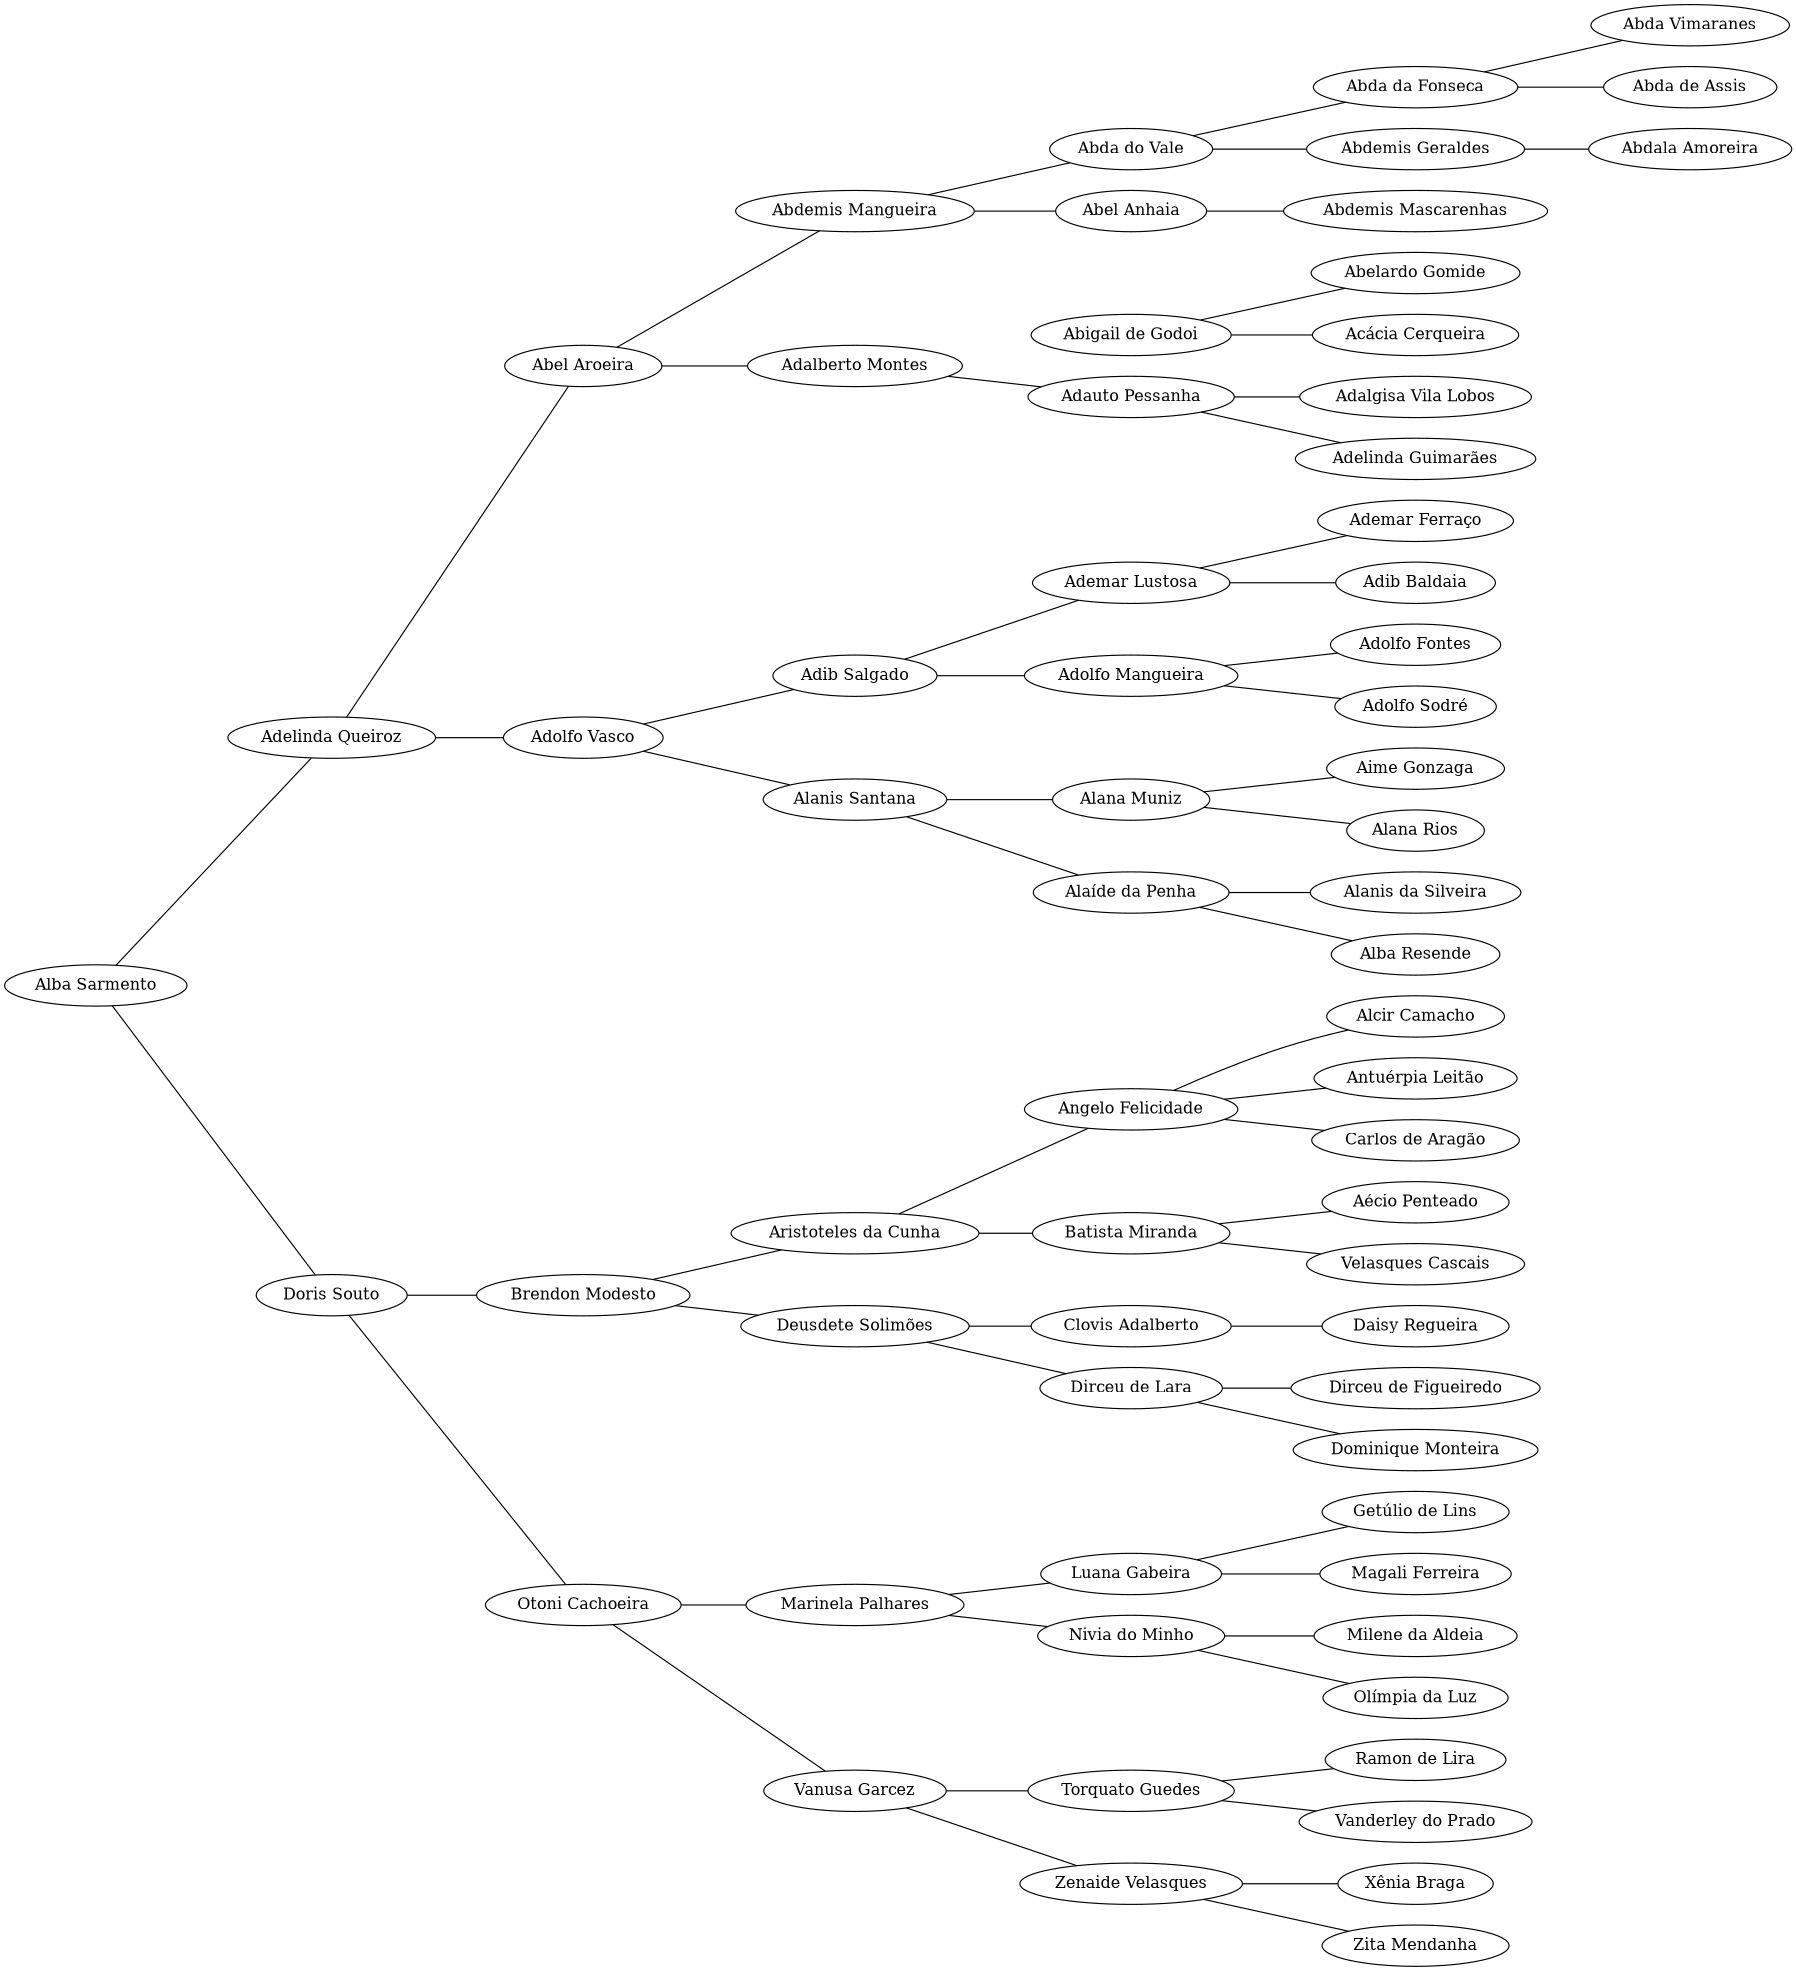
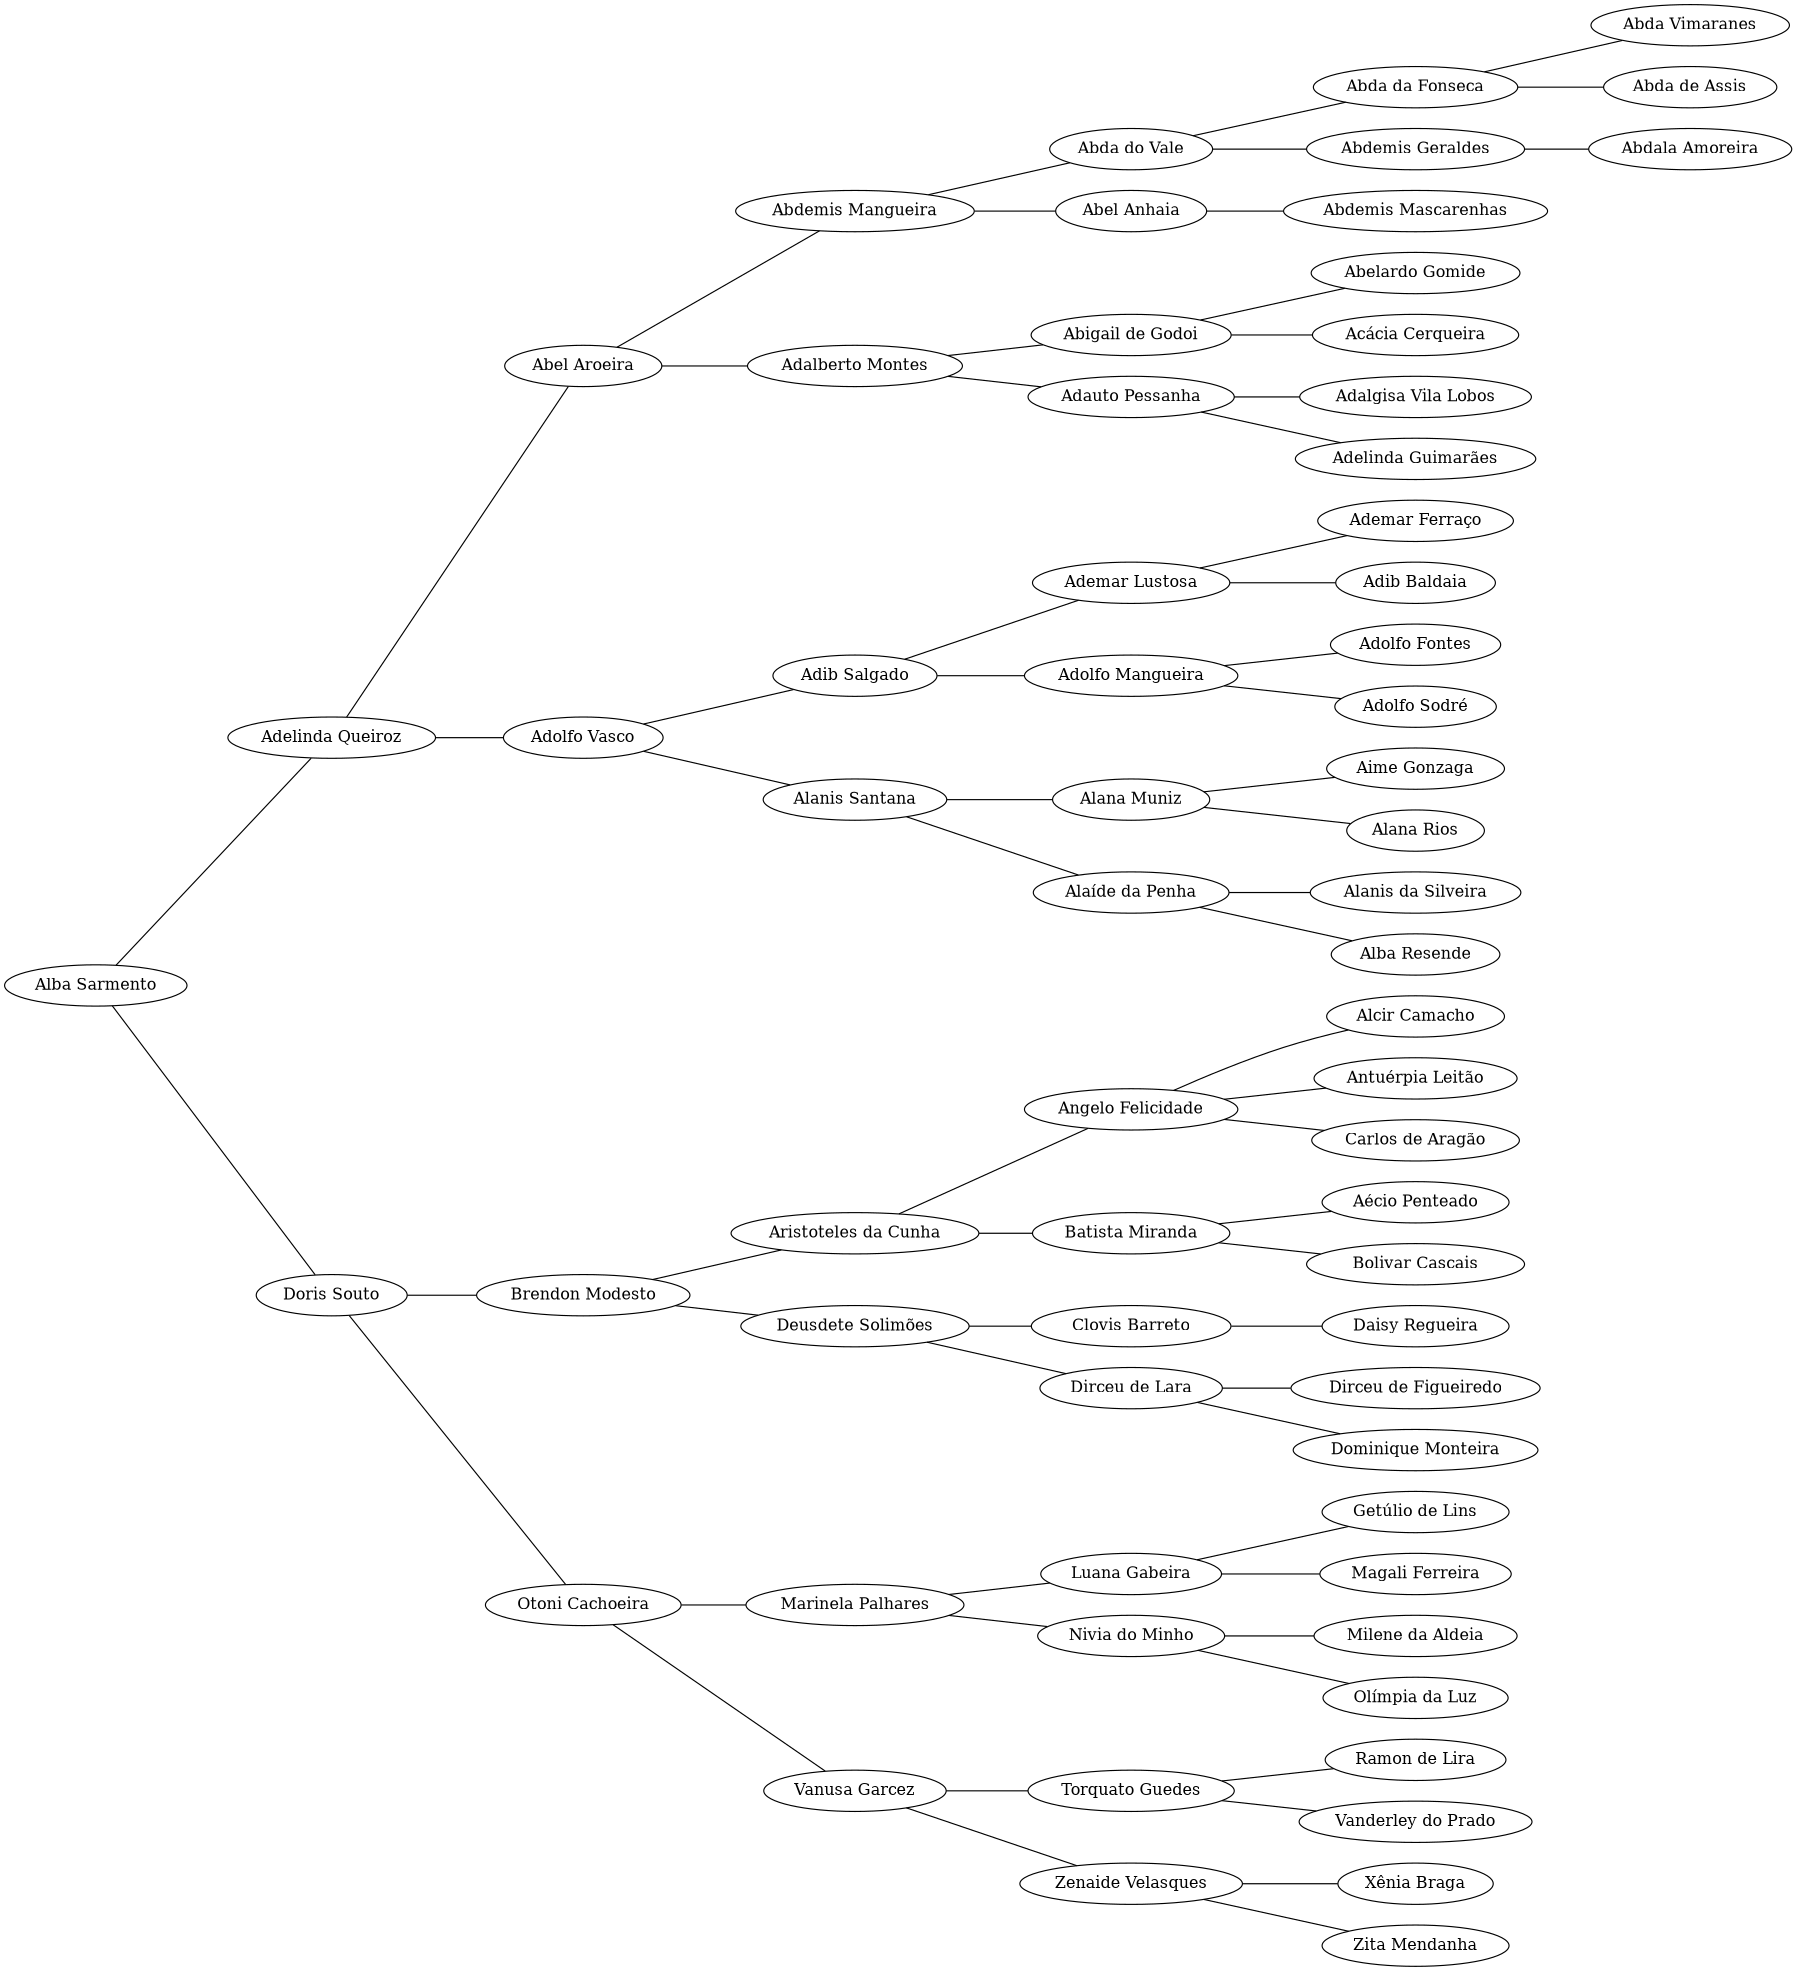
none -> (995, 350)
(1416, 1264) -> (1416, 1264)
(1131, 1326) -> (1131, 1326)
